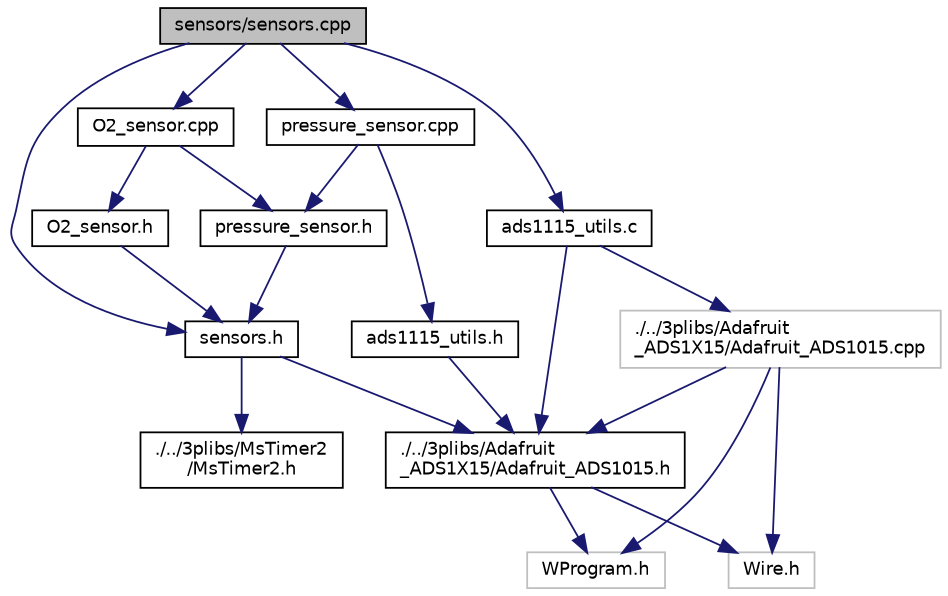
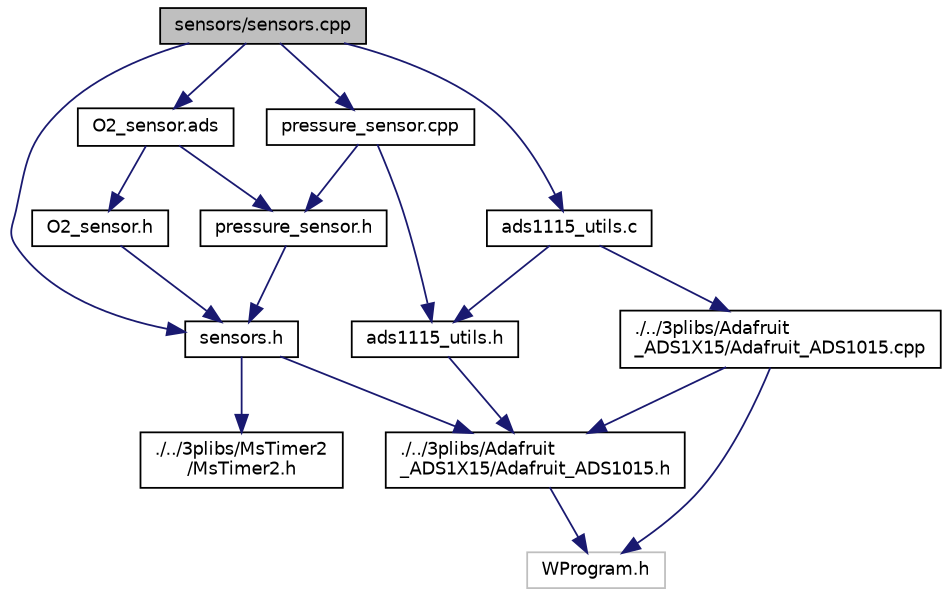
(156, 127) -> (156, 127)
(554, 330) -> (509, 278)
(781, 339) -> (781, 339)
(772, 570) -> none
